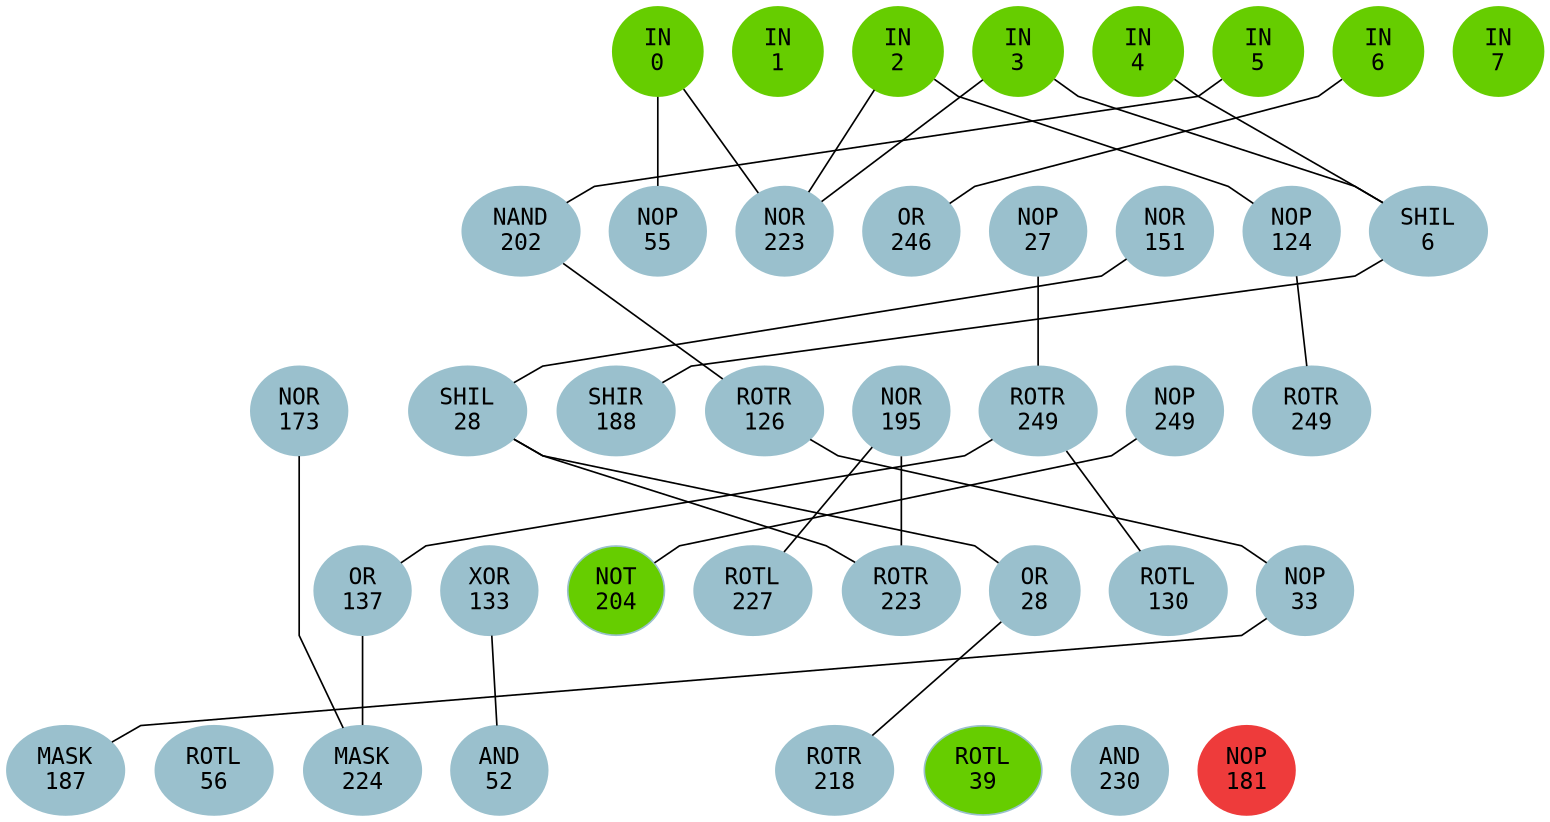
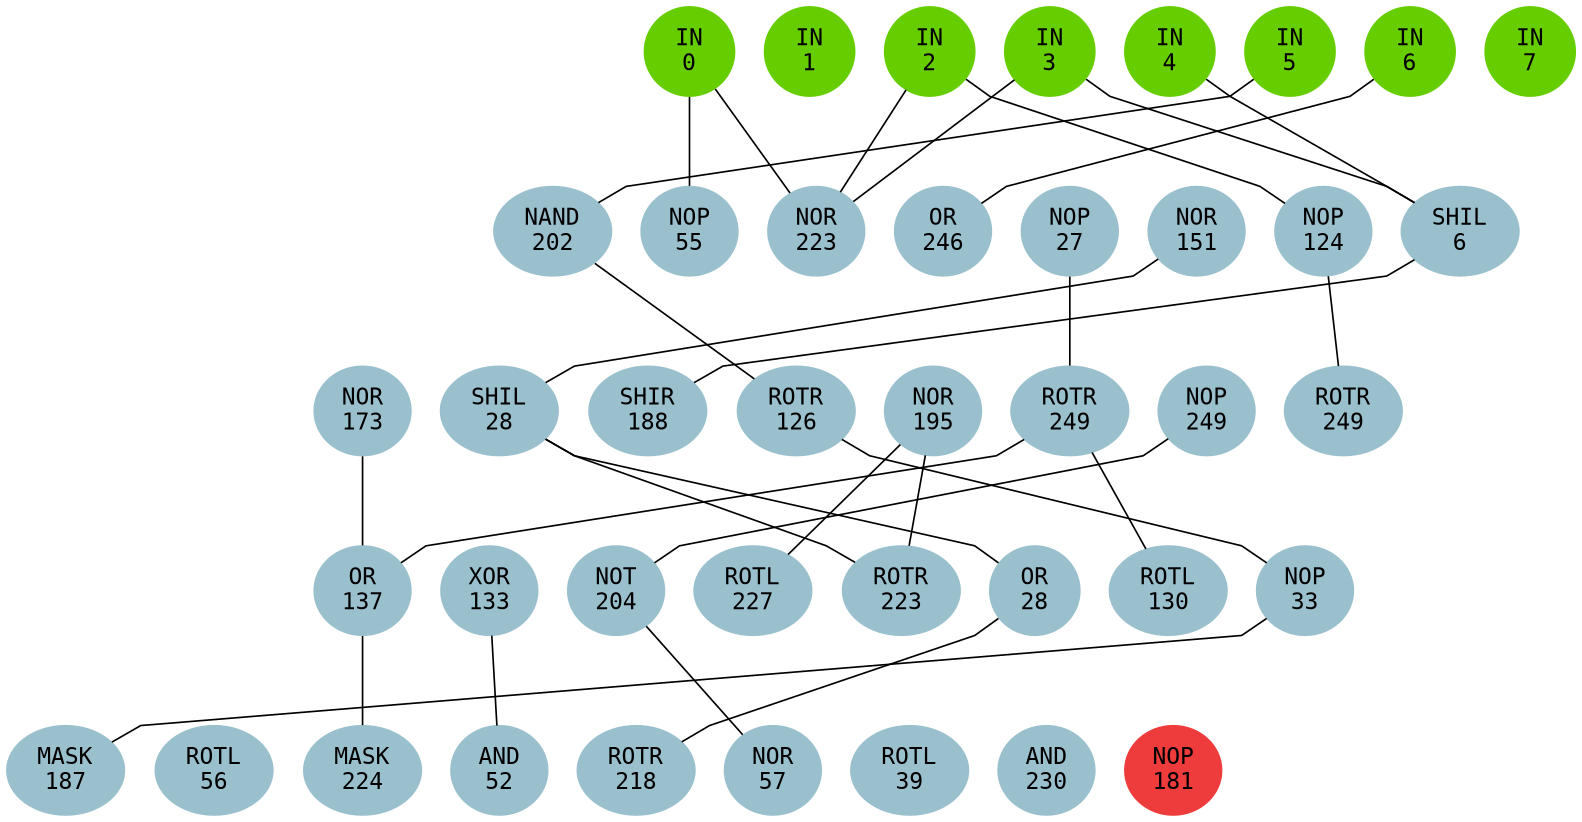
(616, 591) -> (616, 591)
(299, 597) -> (363, 501)
none -> (773, 770)
(983, 770) -> (910, 770)
